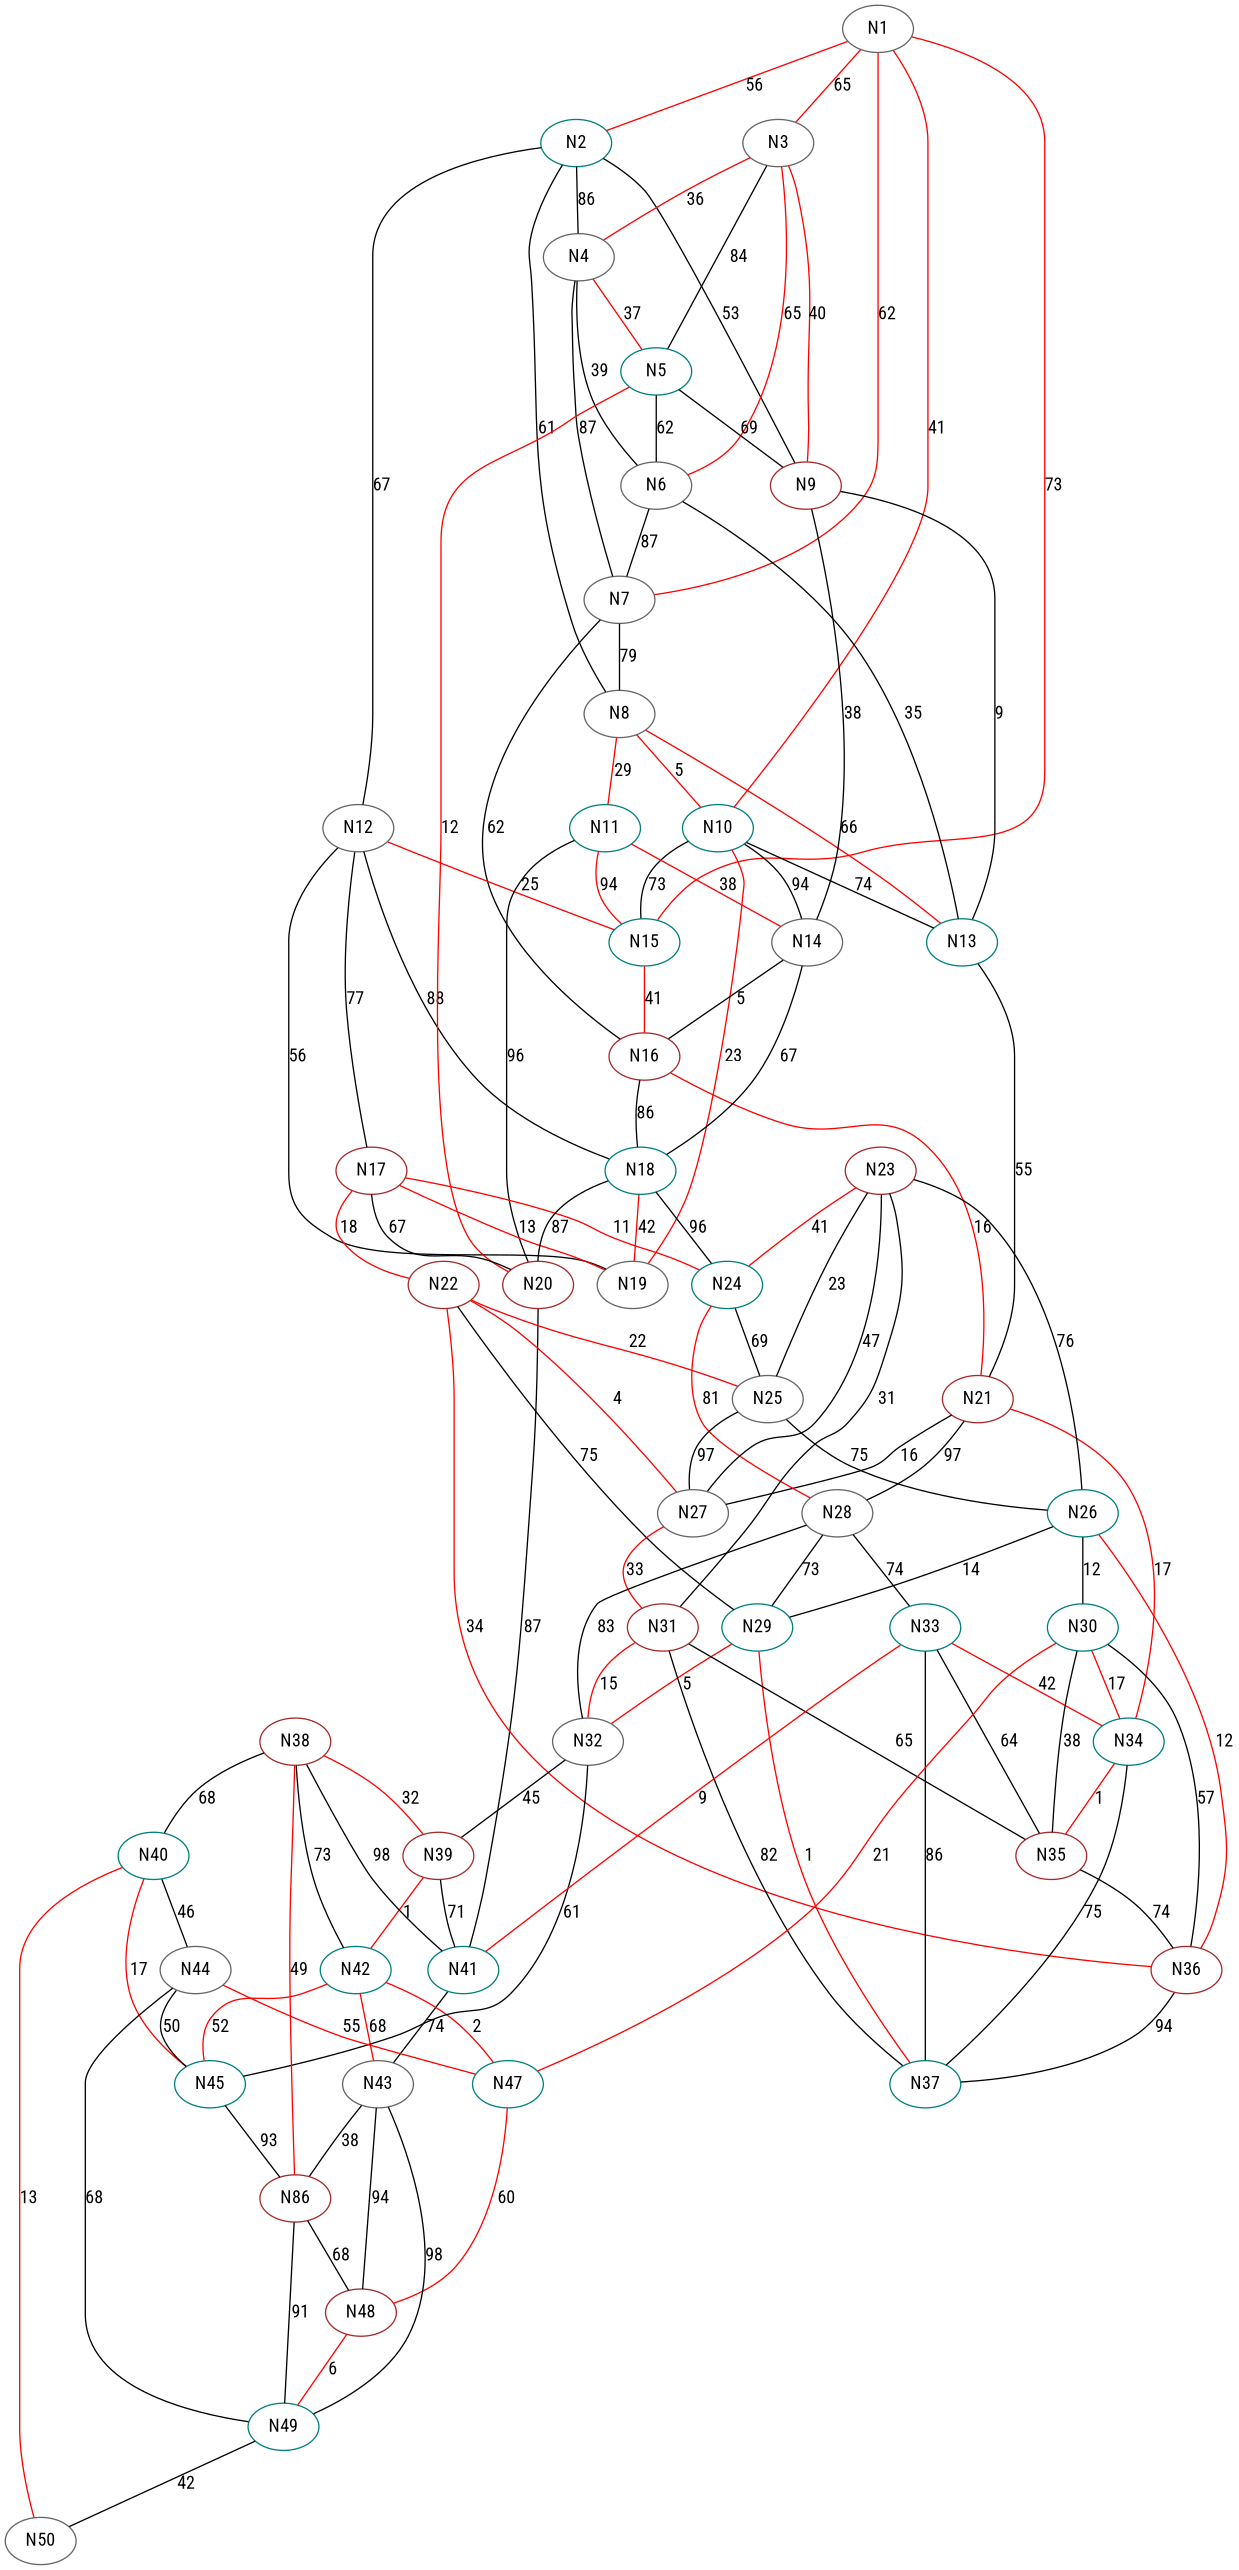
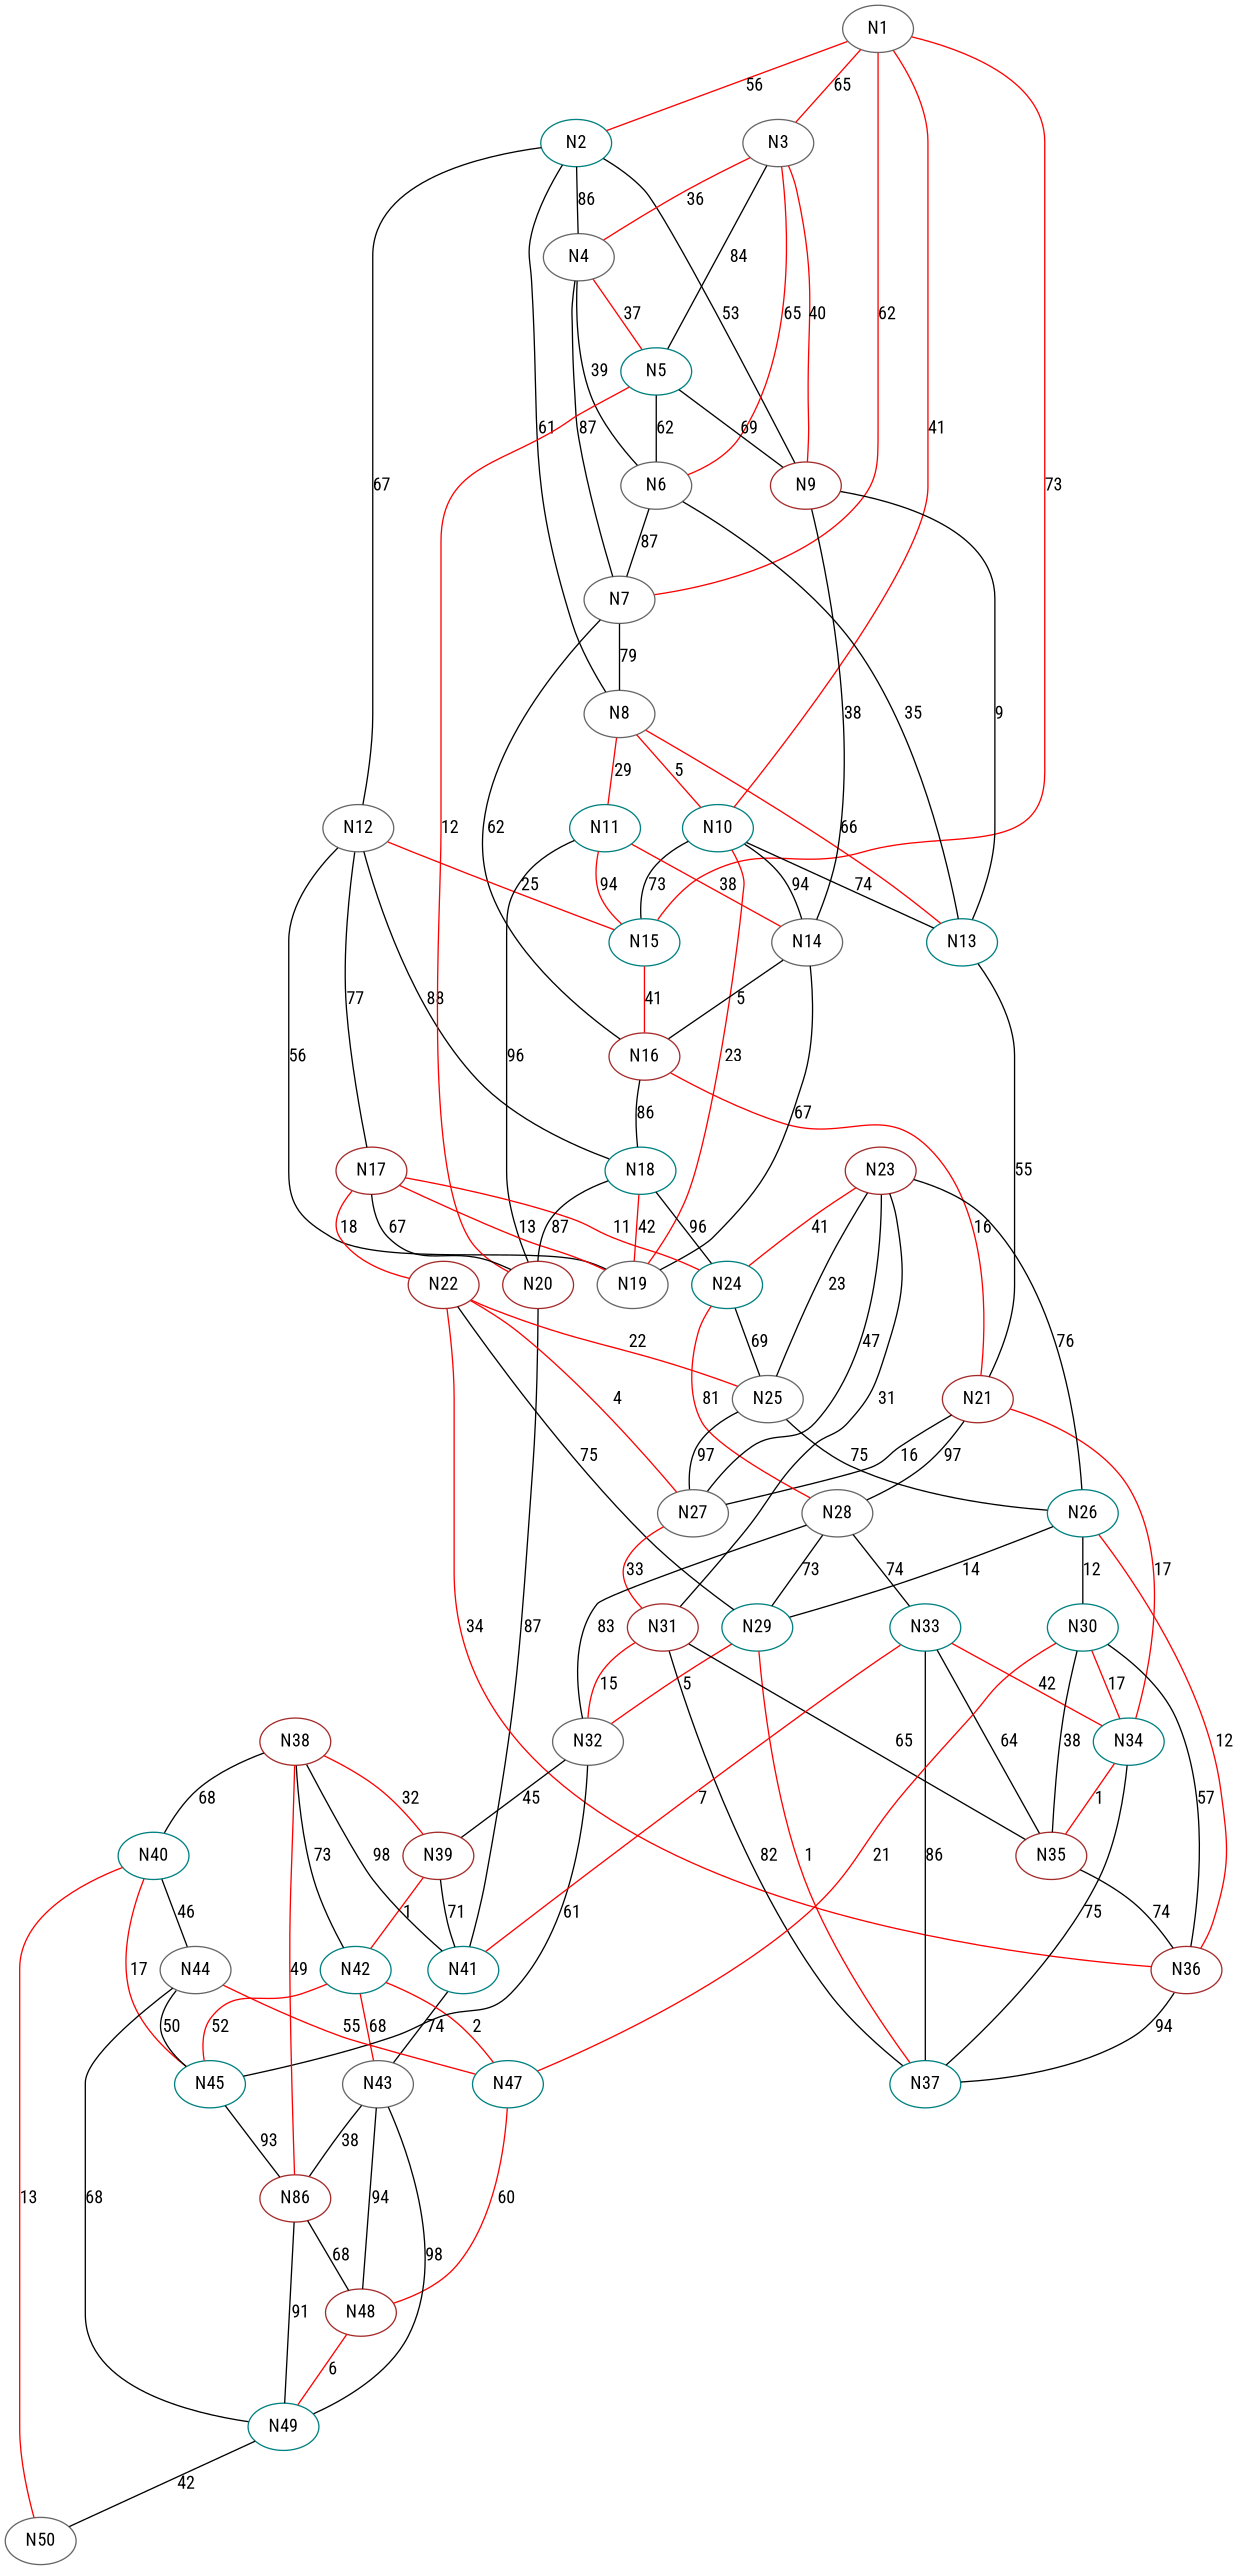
(756, 1076) -> (782, 1142)
(703, 1799) -> (703, 1799)
